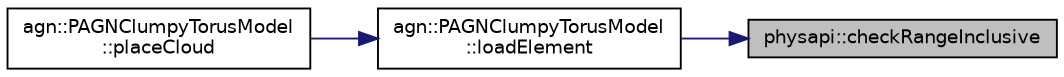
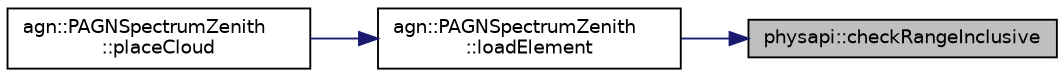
(159, 39) -> (159, 39)
(529, 39) -> (529, 39)
